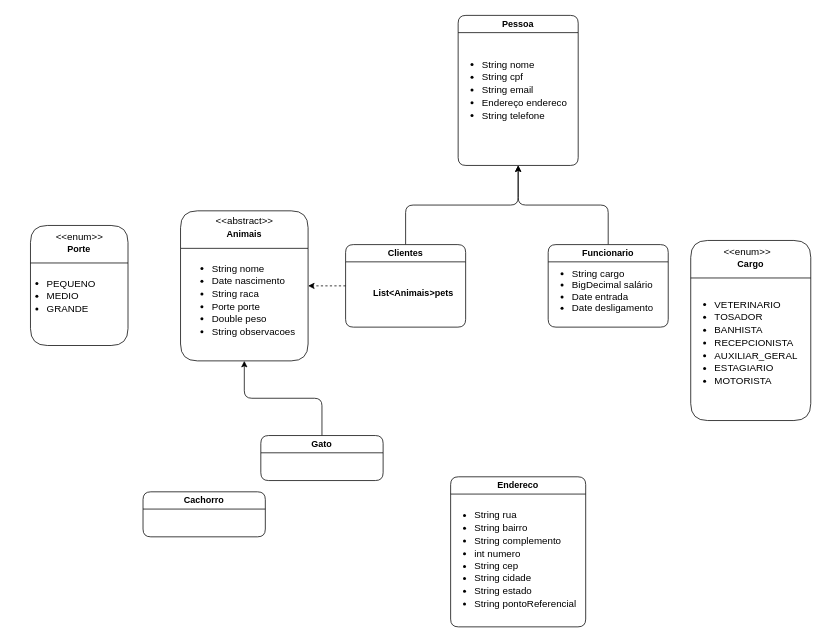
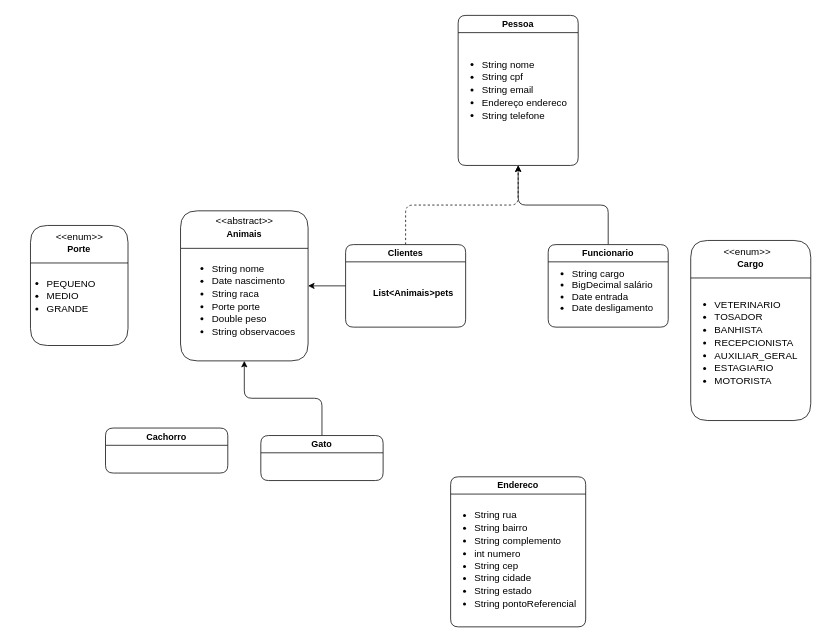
(443, 205) -> (443, 205)
(328, 286) -> (328, 286)
(204, 514) -> (167, 450)
